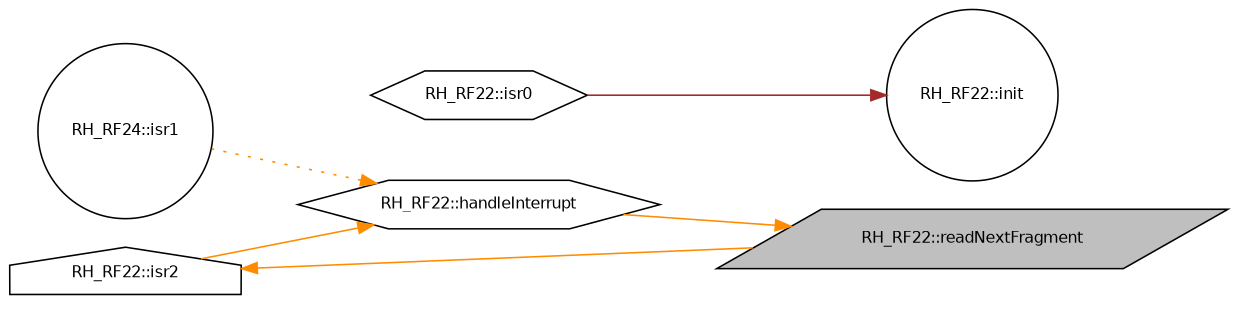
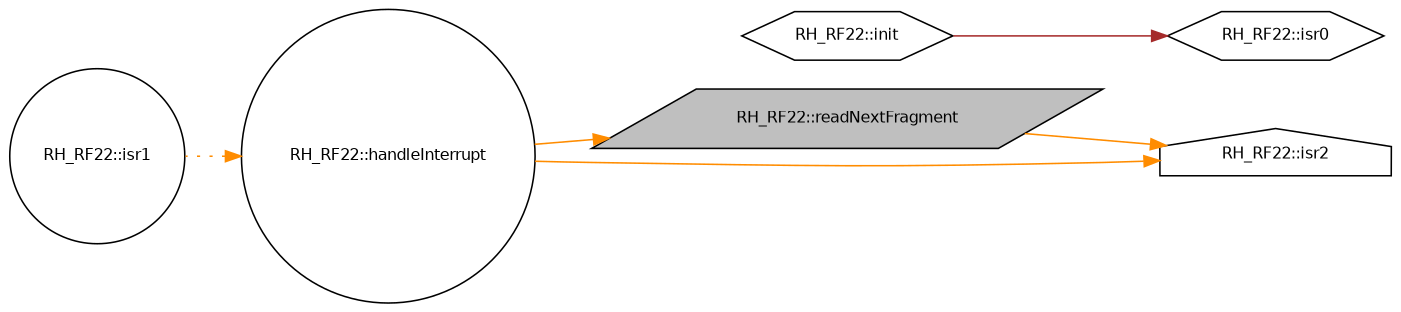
(729, 95) -> (1053, 36)
(972, 95) -> (847, 36)
(125, 131) -> (97, 156)
(479, 205) -> (388, 156)
(279, 243) -> (839, 166)
